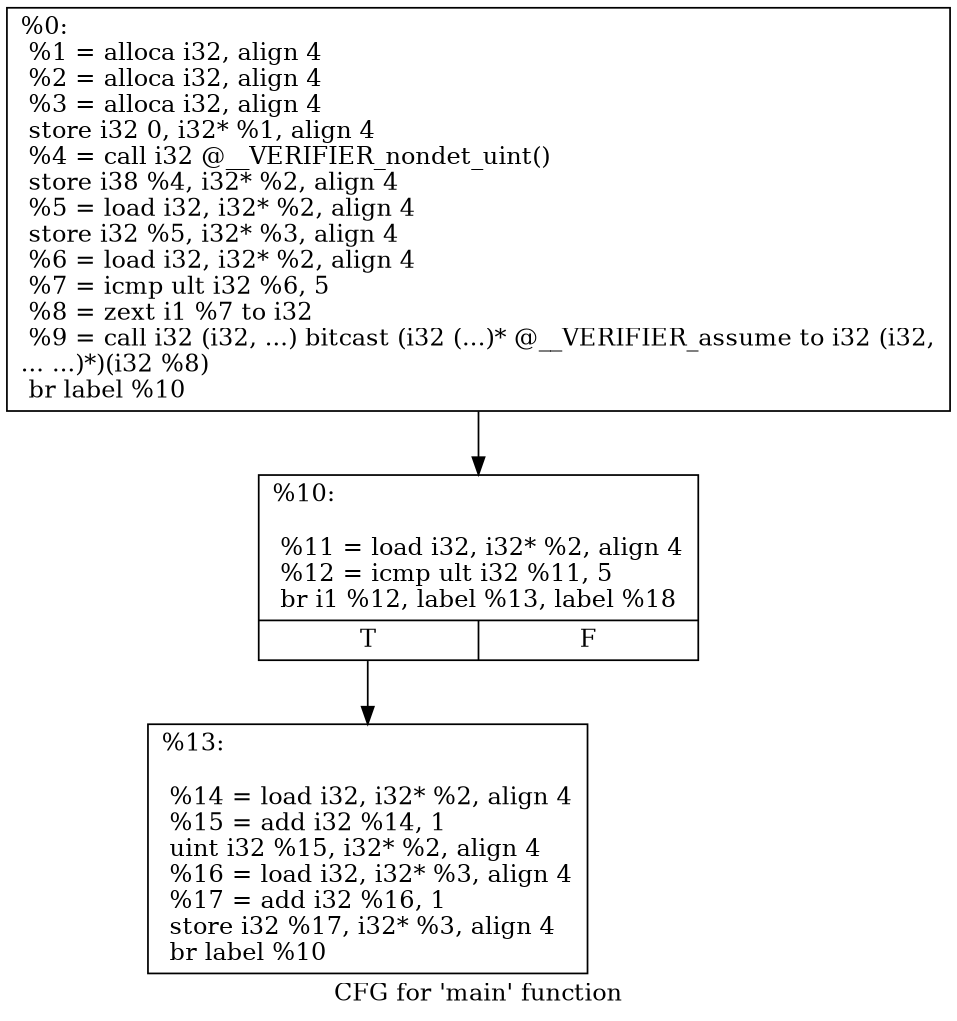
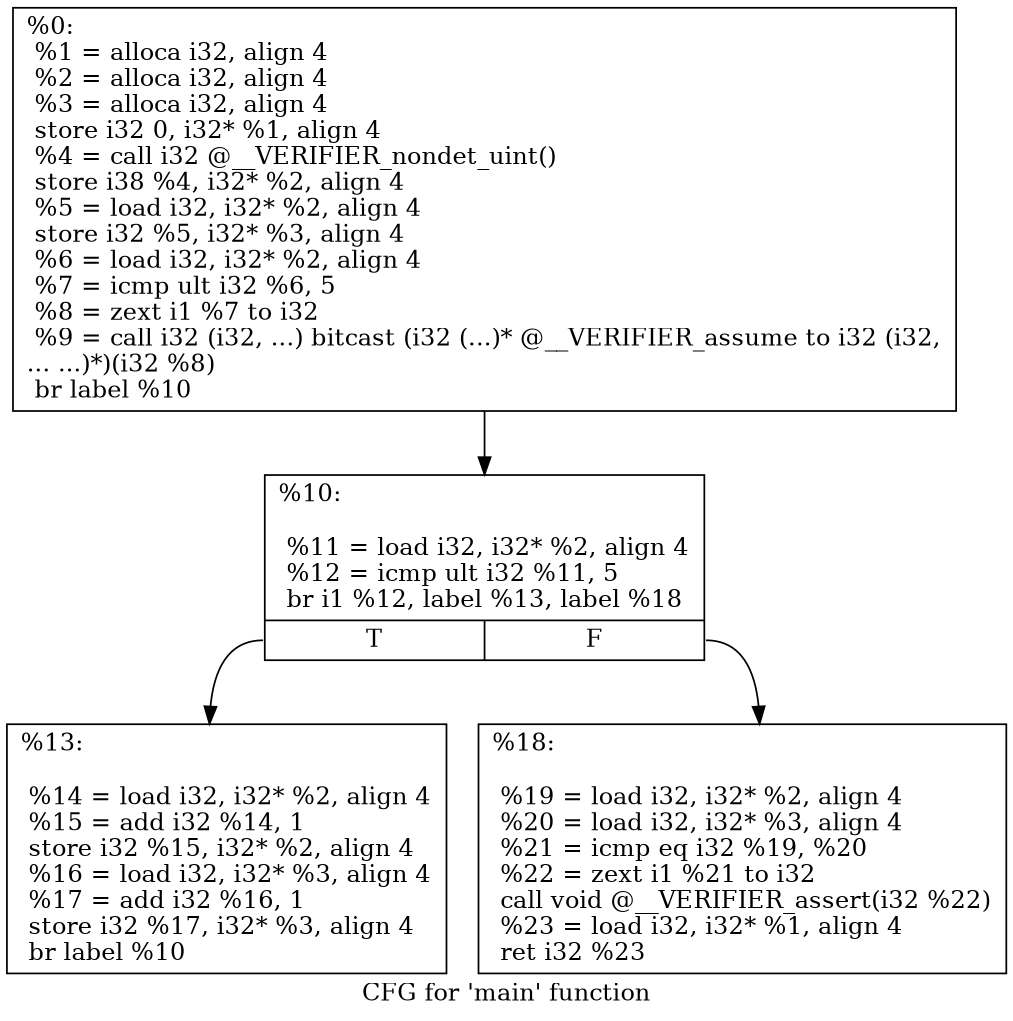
(352, 849) -> (218, 849)
none -> (742, 849)
